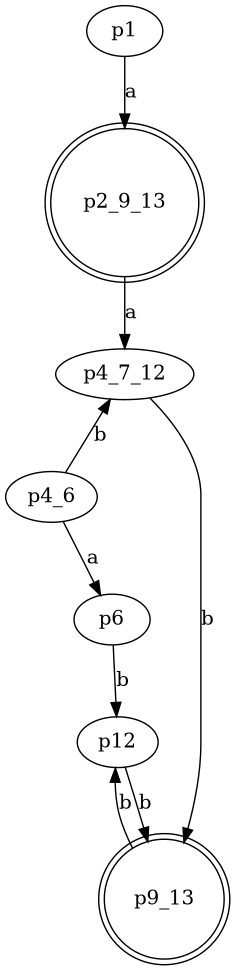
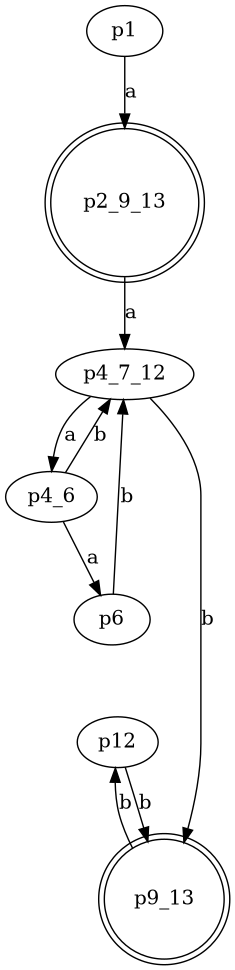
none -> (65, 423)
(115, 674) -> (118, 504)
